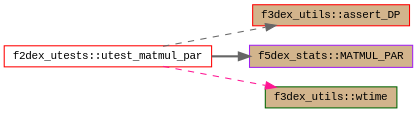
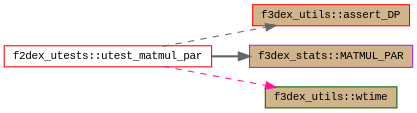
(331, 56) -> (331, 56)
